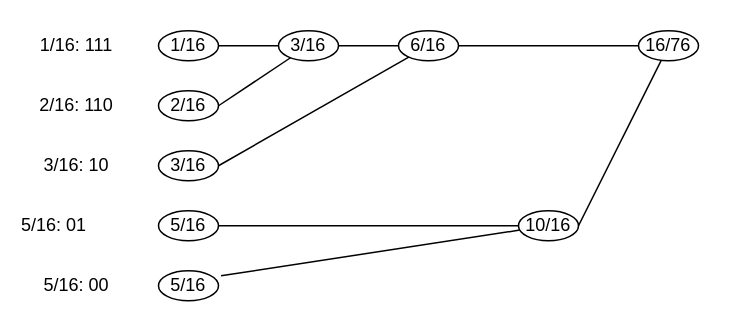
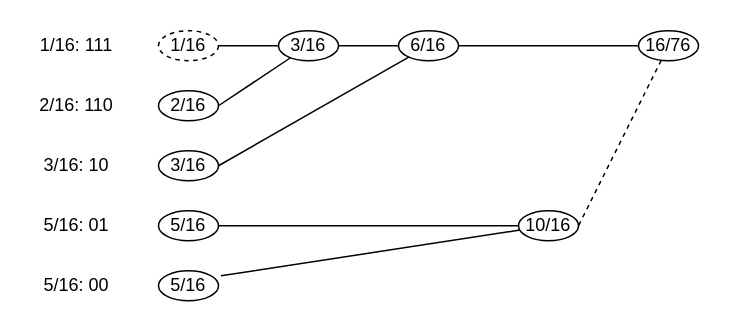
(188, 46) -> (188, 46)
(620, 142) -> (620, 142)
(53, 226) -> (76, 226)
